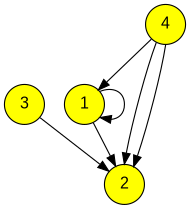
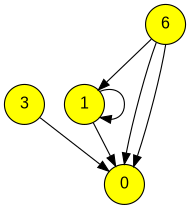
(166, 24) -> (166, 24)
(124, 184) -> (124, 184)
